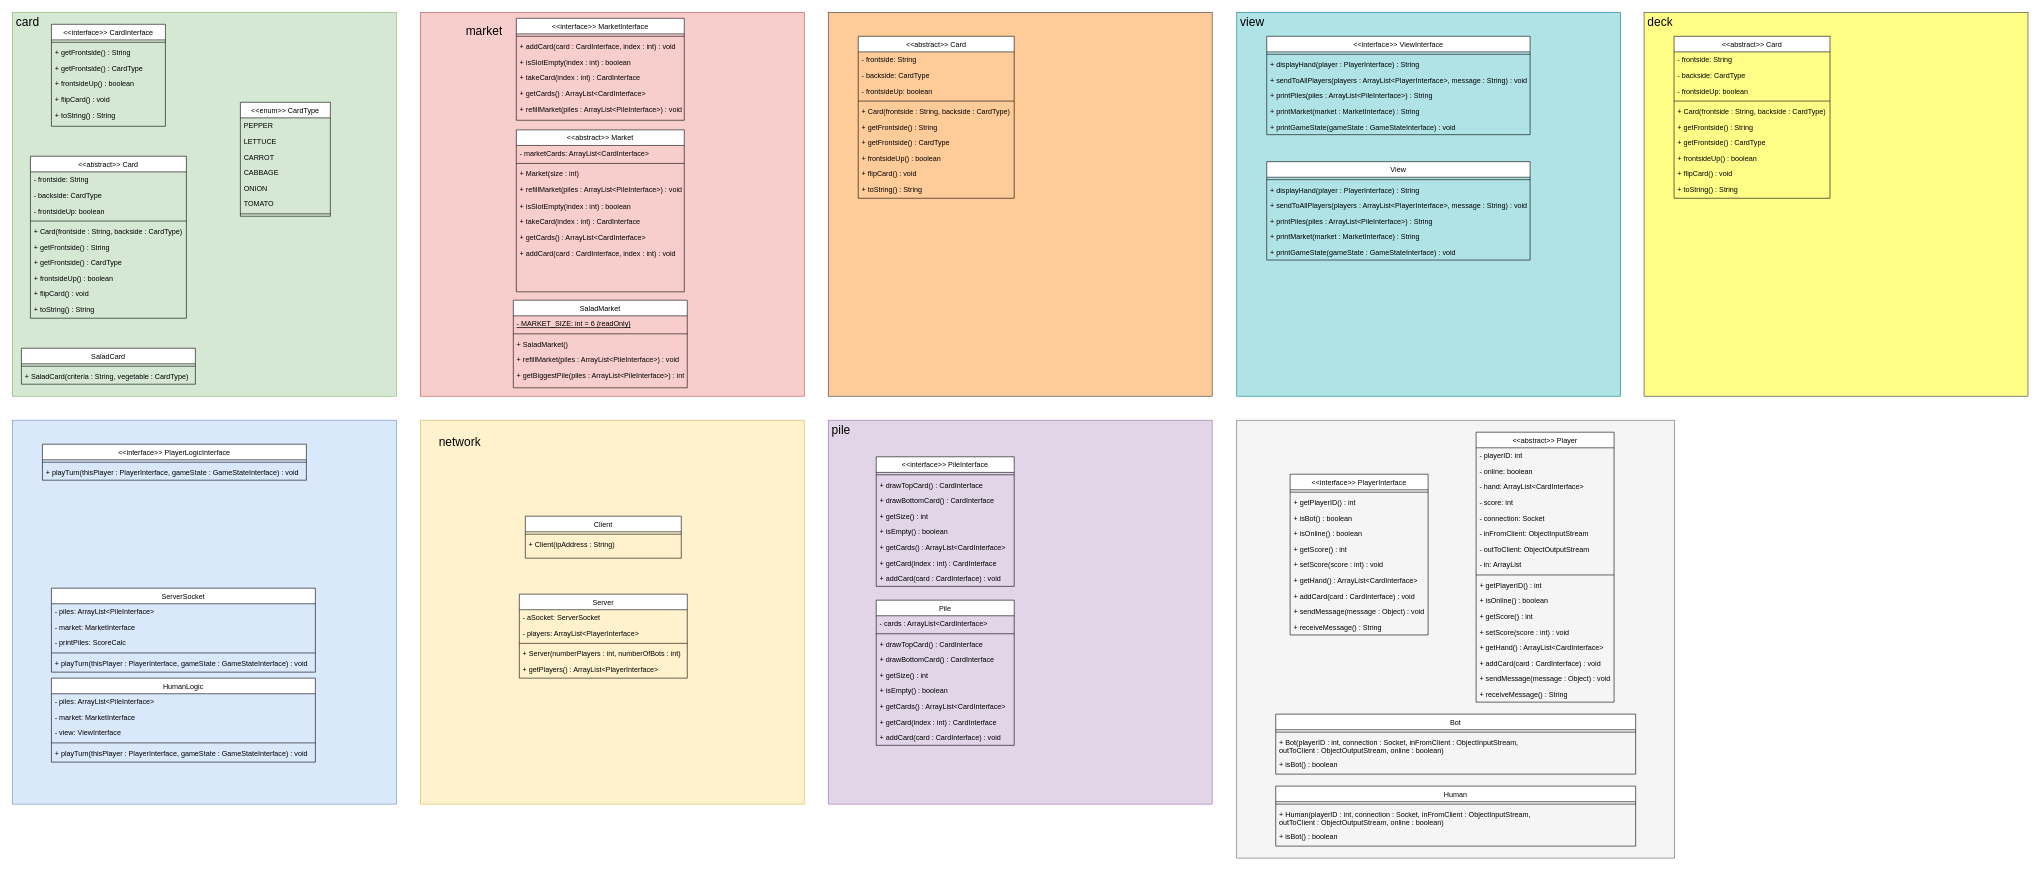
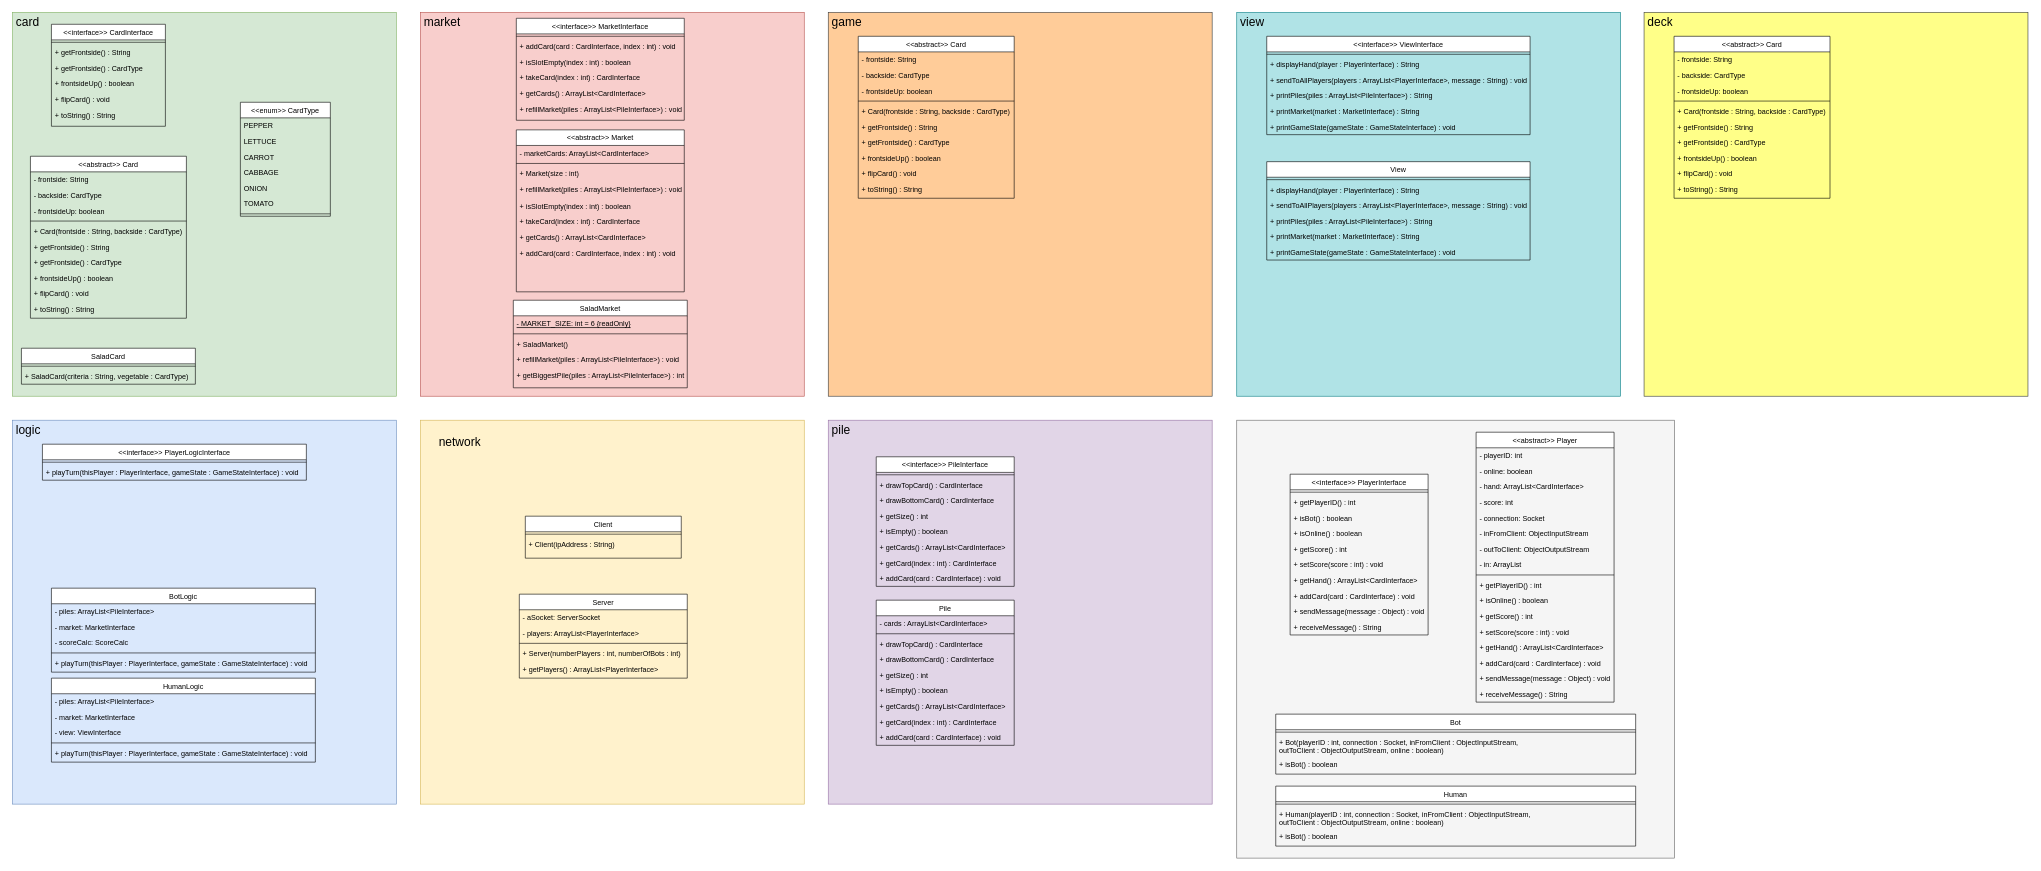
none -> (852, 21)
(486, 30) -> (444, 21)
none -> (36, 429)
(183, 596) -> (183, 596)
(94, 643) -> (94, 643)
